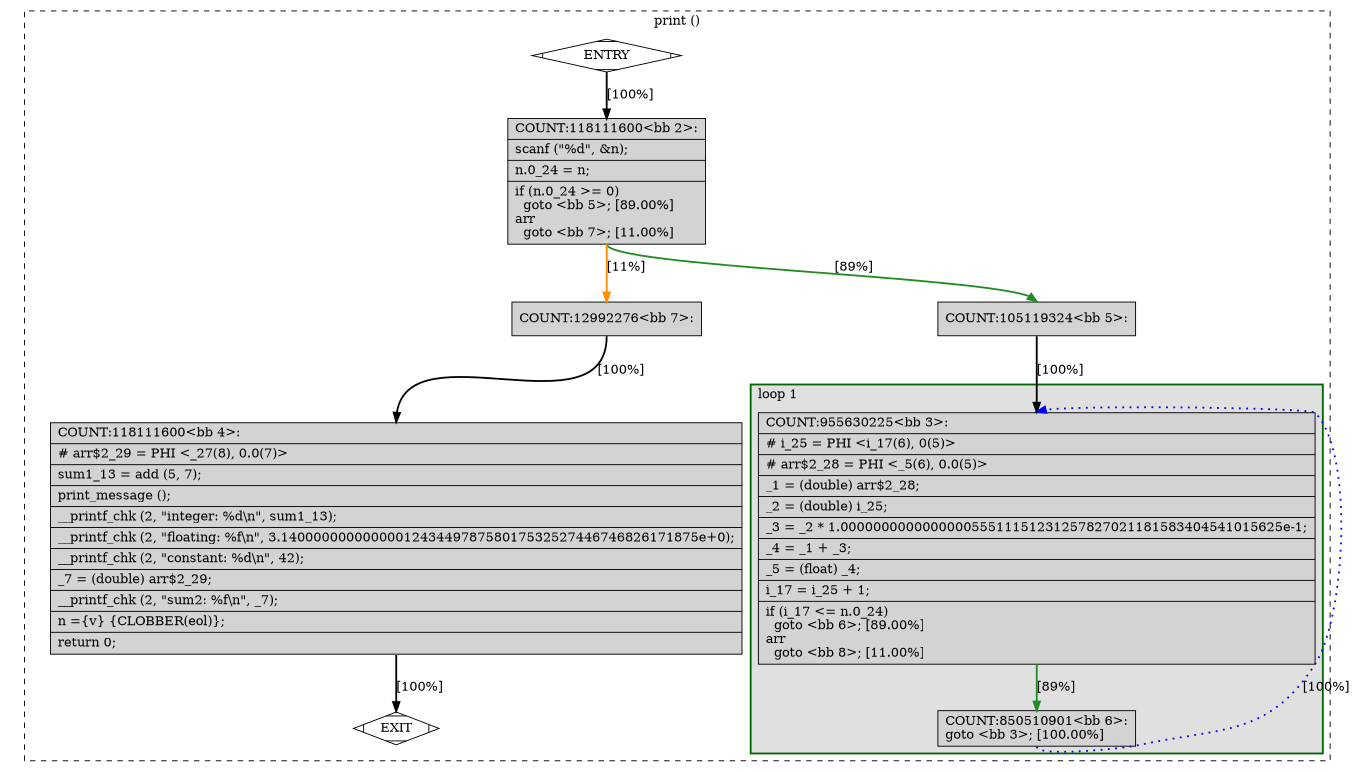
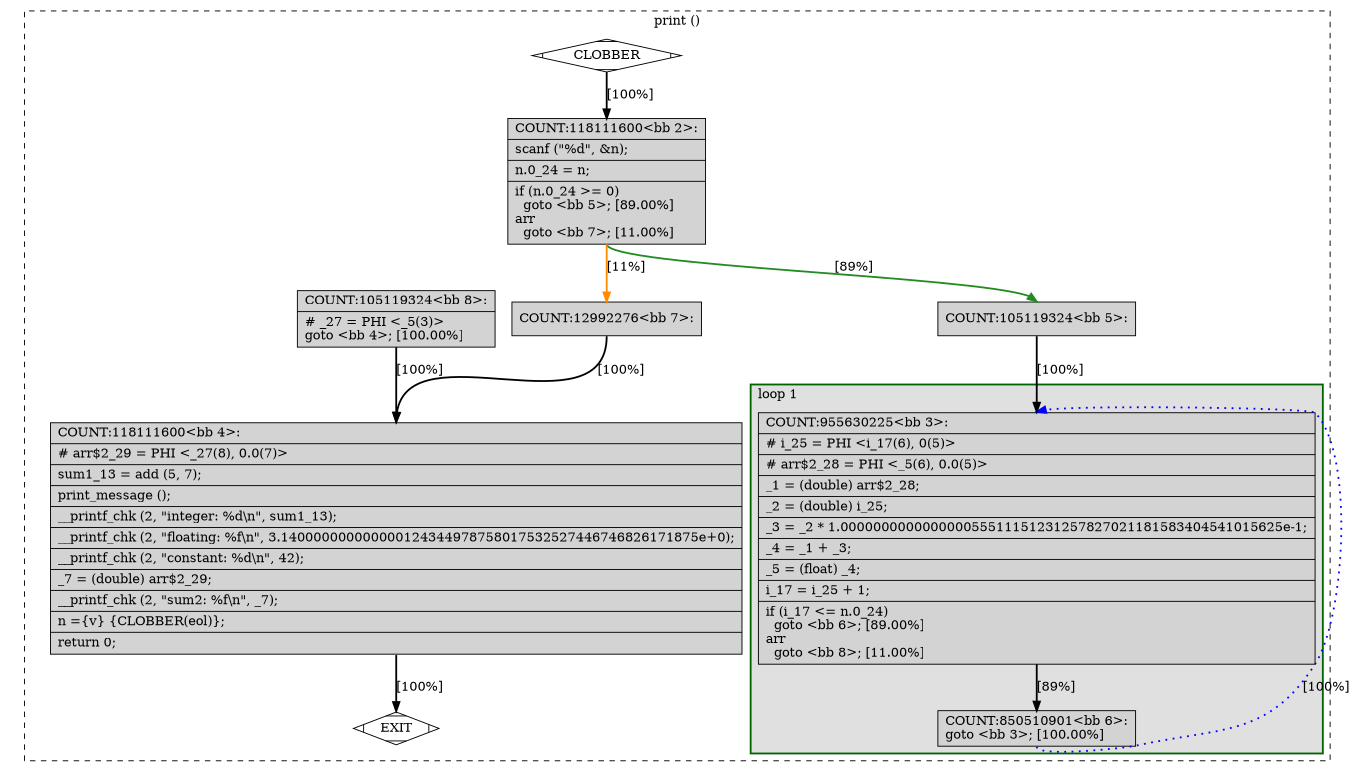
(607, 56) -> (607, 56)
none -> (396, 319)
(1037, 683) -> (1037, 683)
